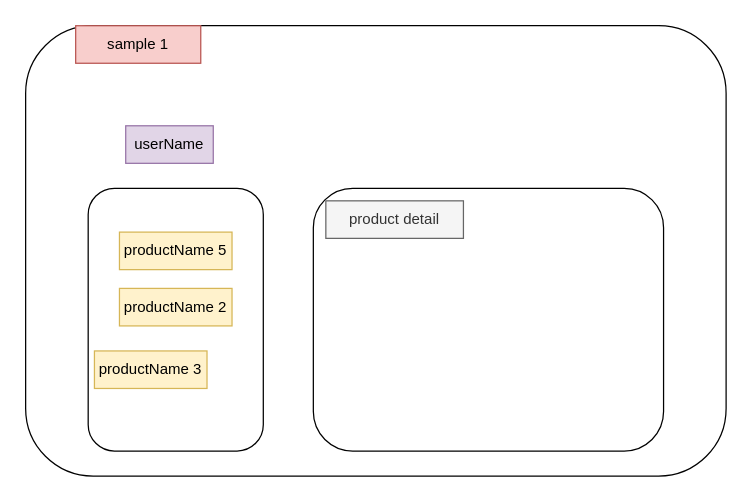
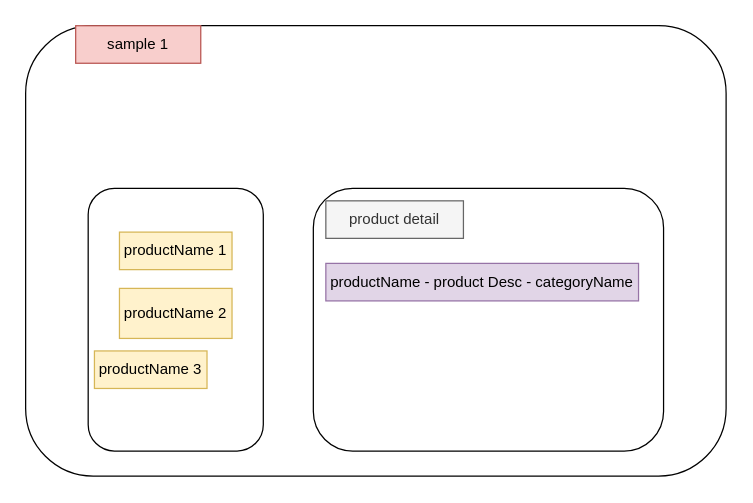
(169, 144) -> none
(176, 251) -> (176, 251)
none -> (482, 282)
(176, 307) -> (176, 313)
